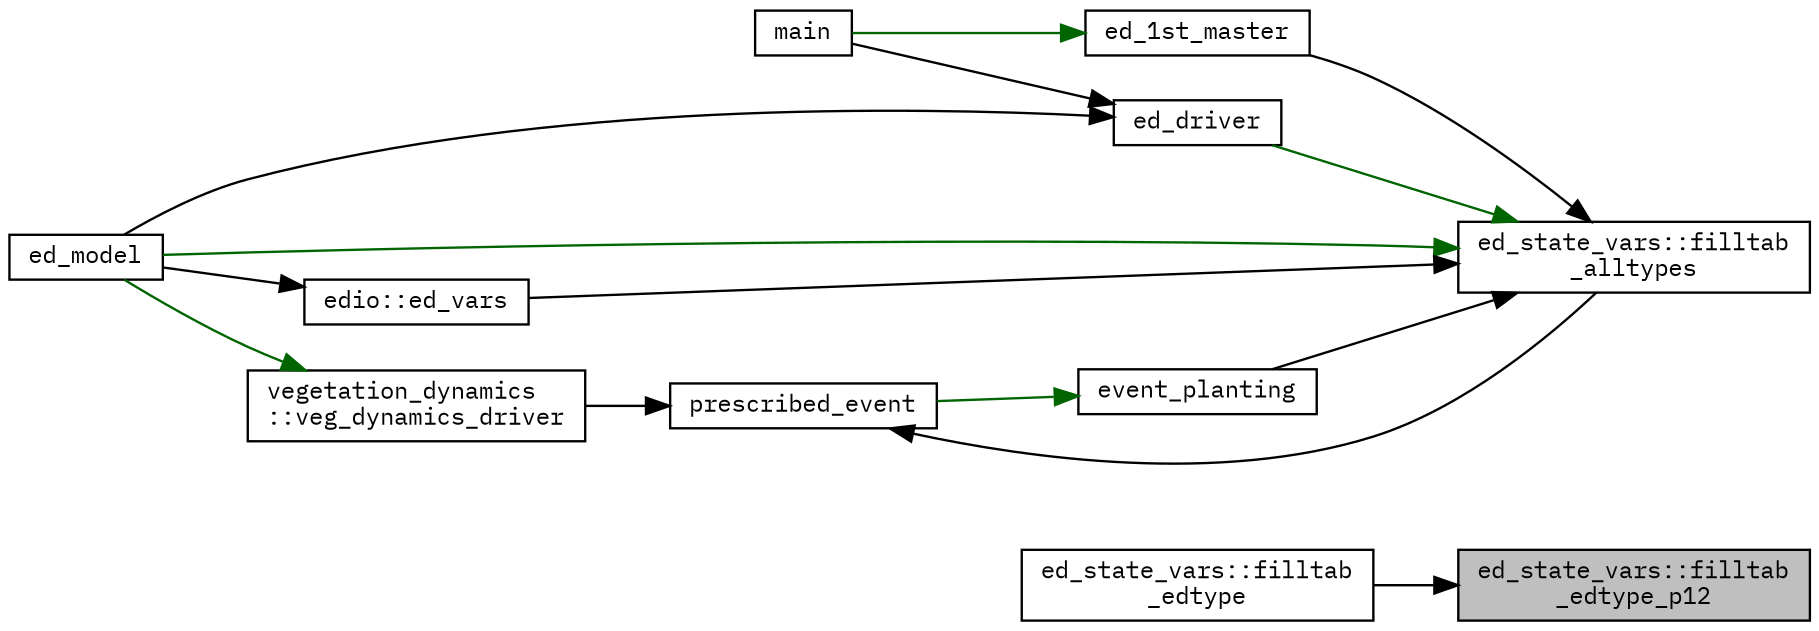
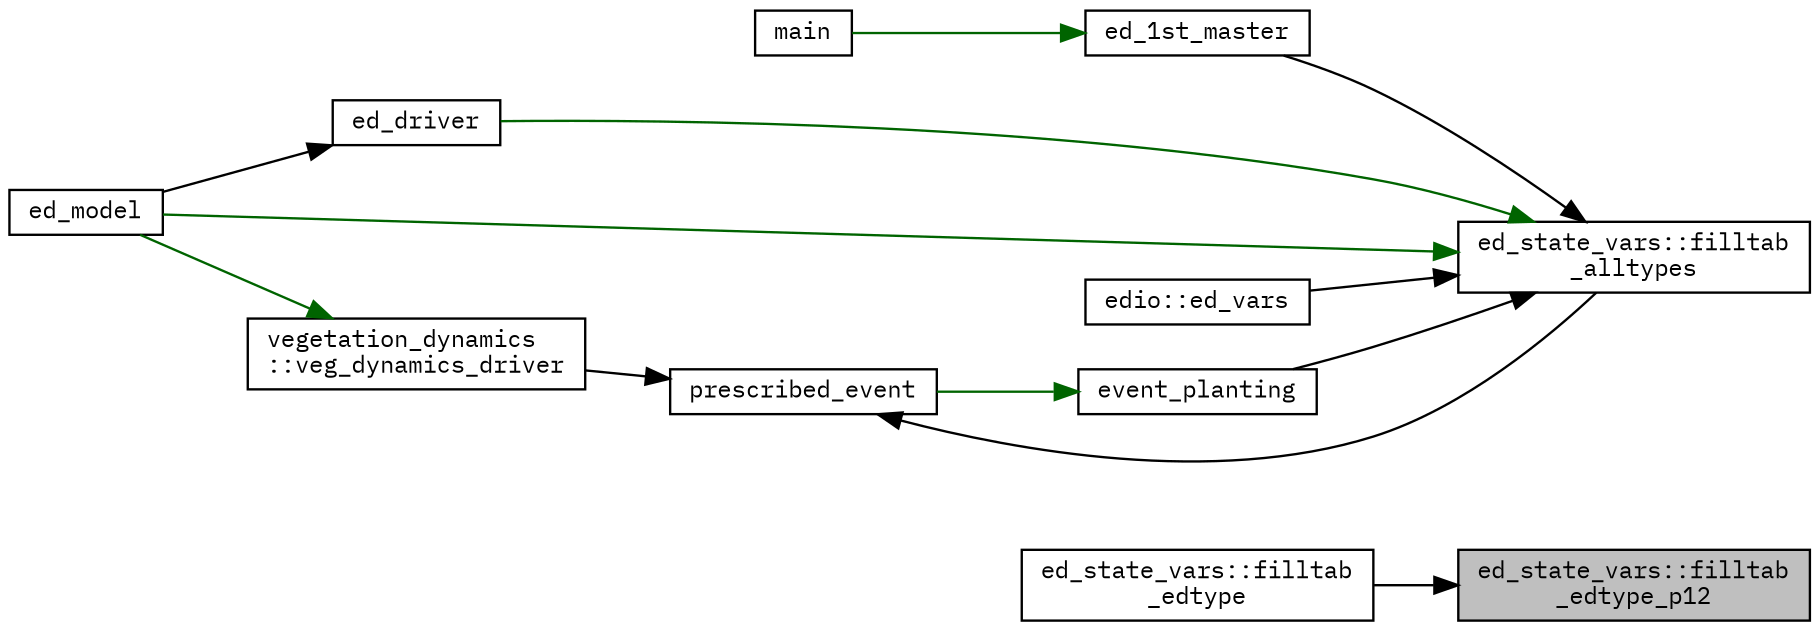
(971, 71) -> none
(222, 276) -> none
